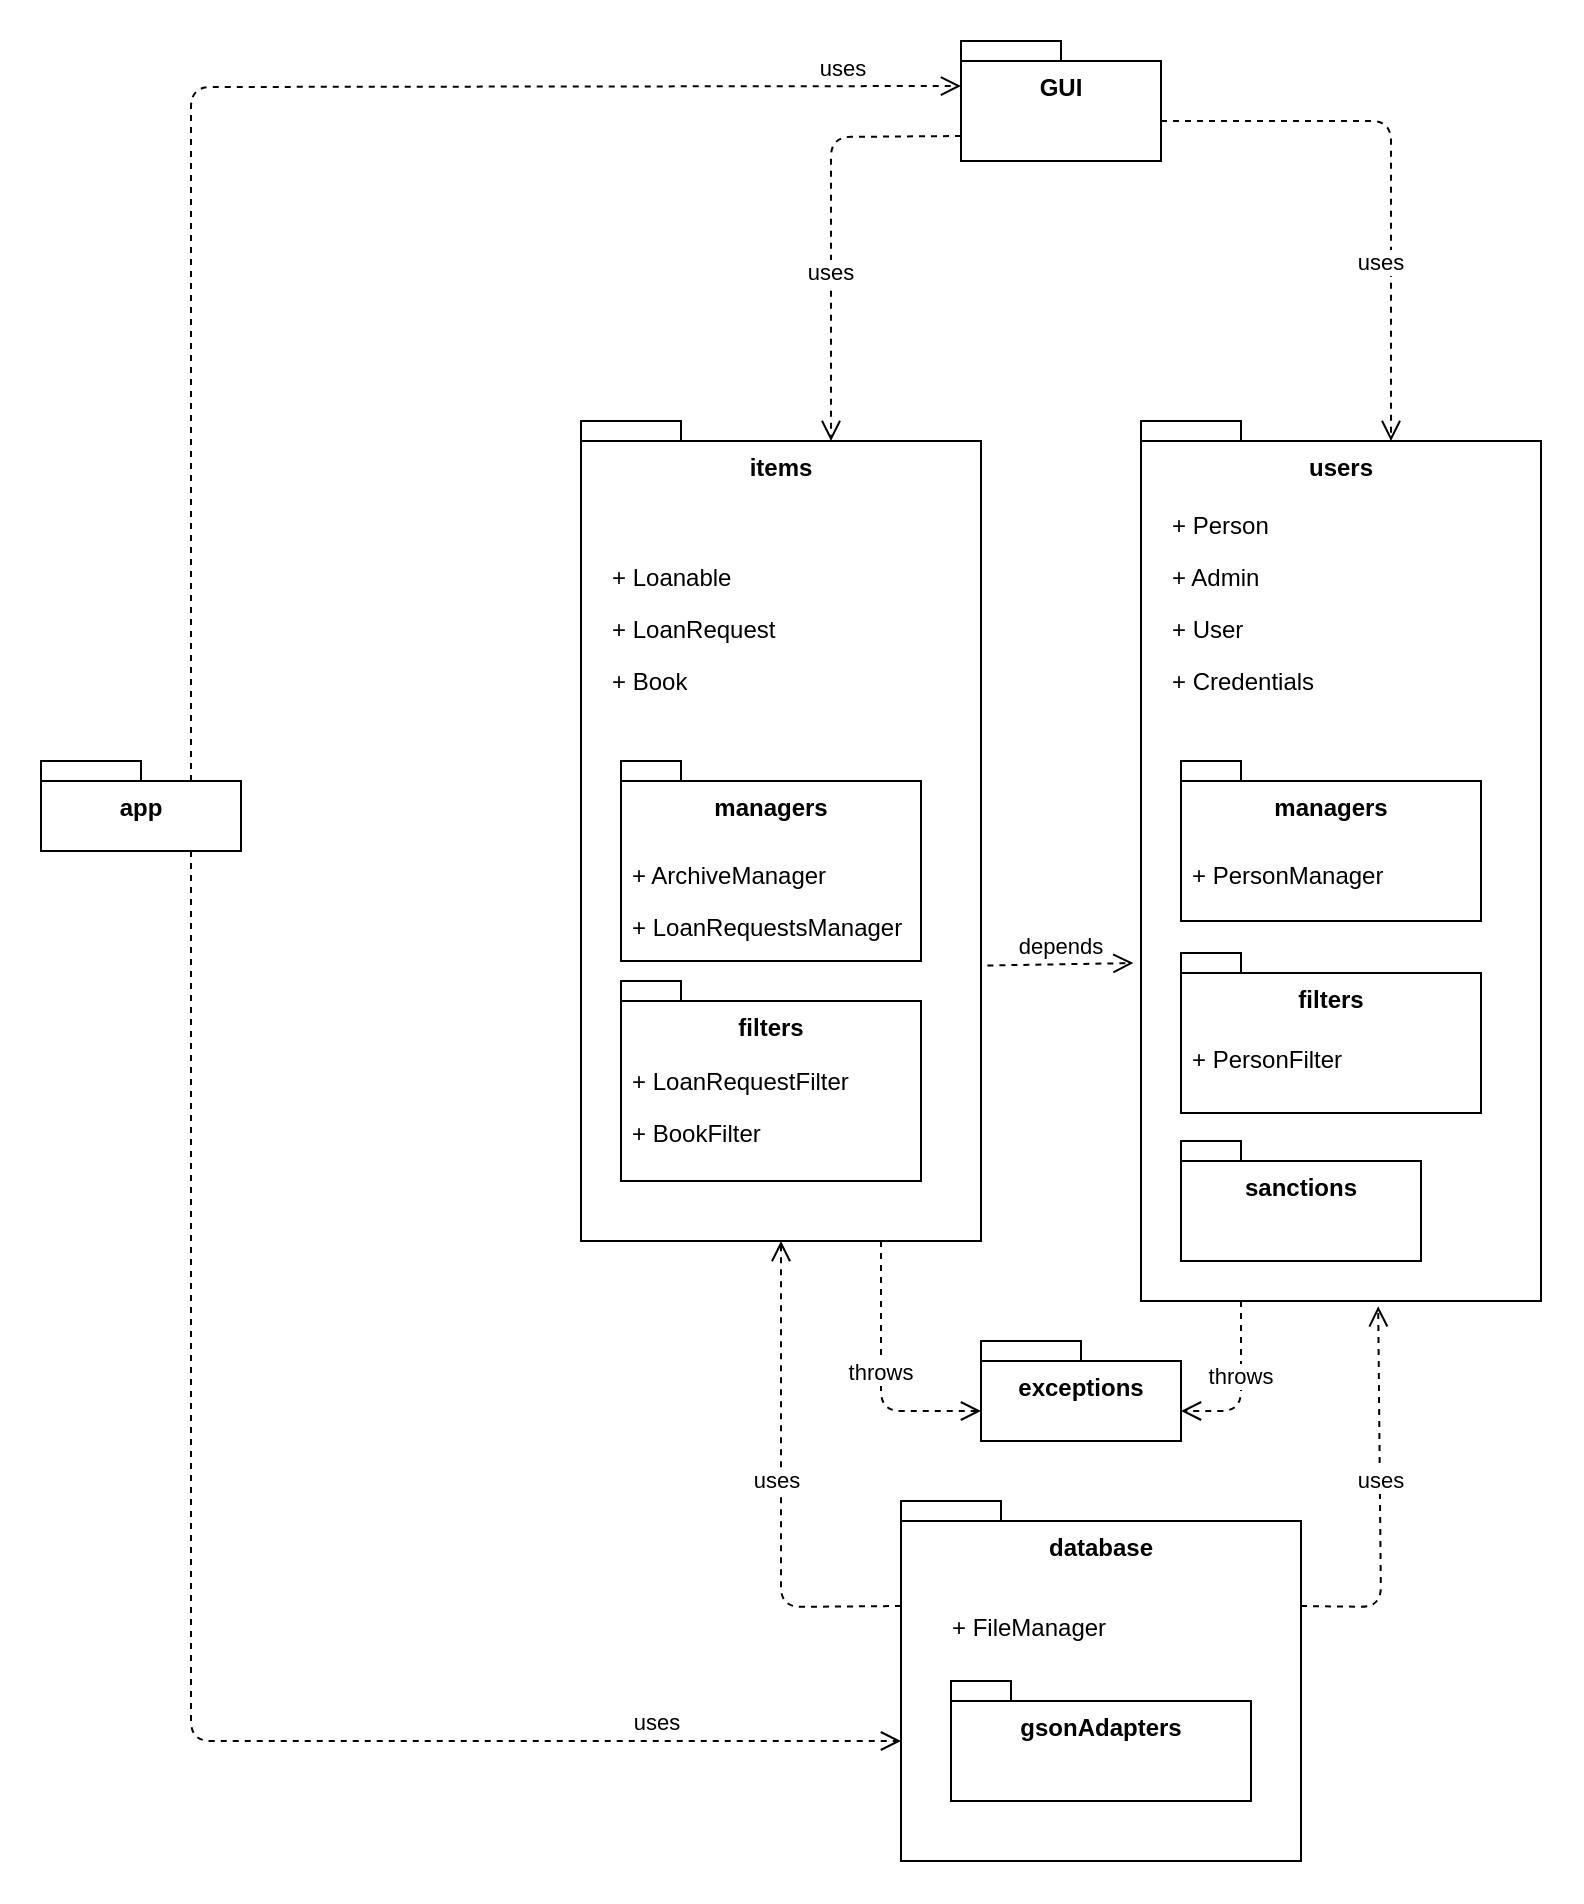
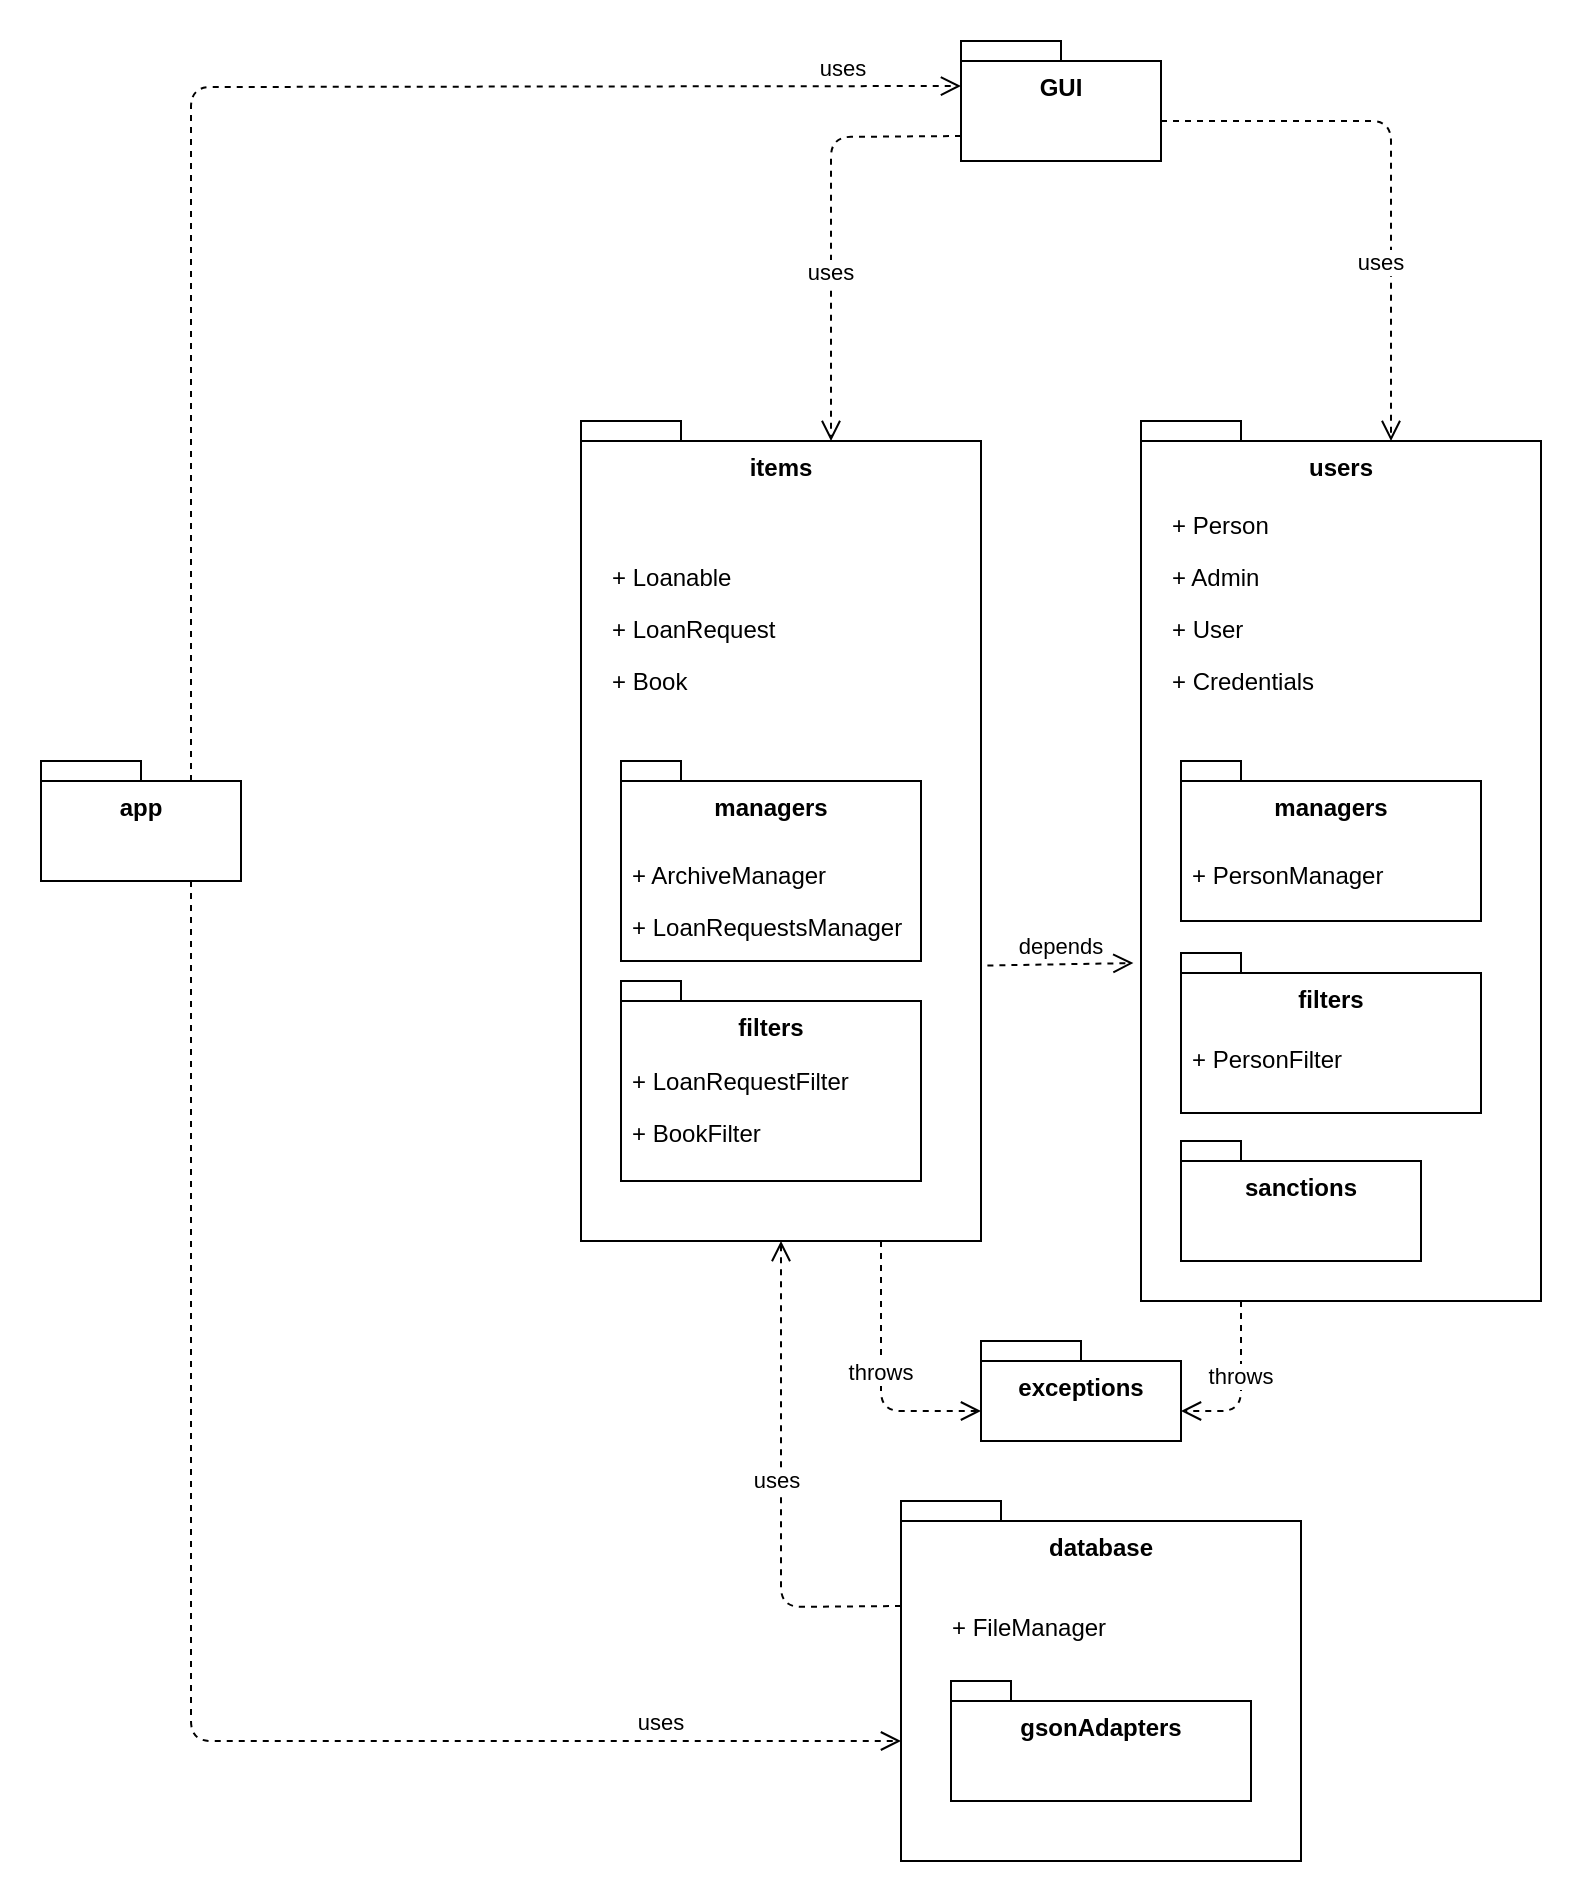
(141, 806) -> (141, 821)
(1381, 1575) -> none
